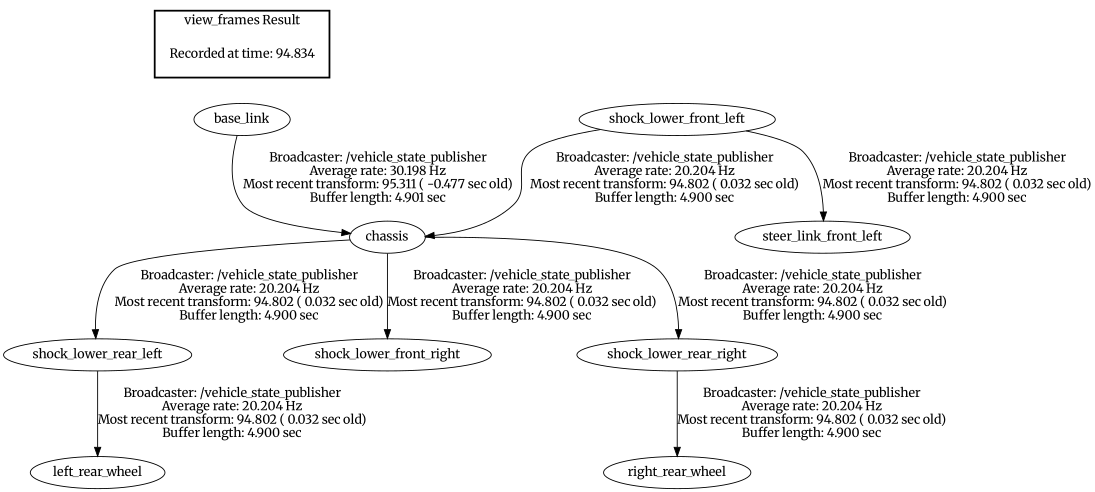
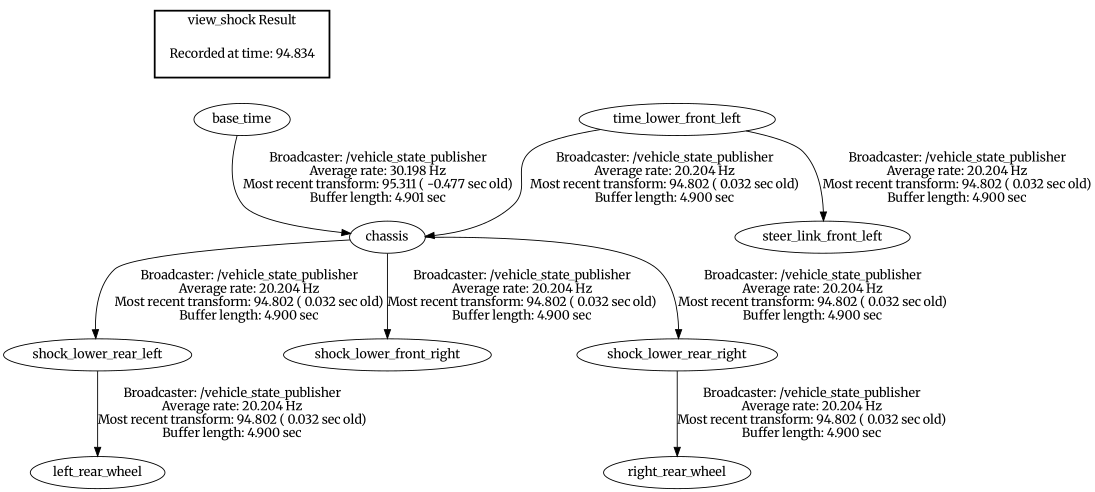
(242, 21) -> (242, 21)
(242, 119) -> (242, 119)
(677, 119) -> (677, 119)
